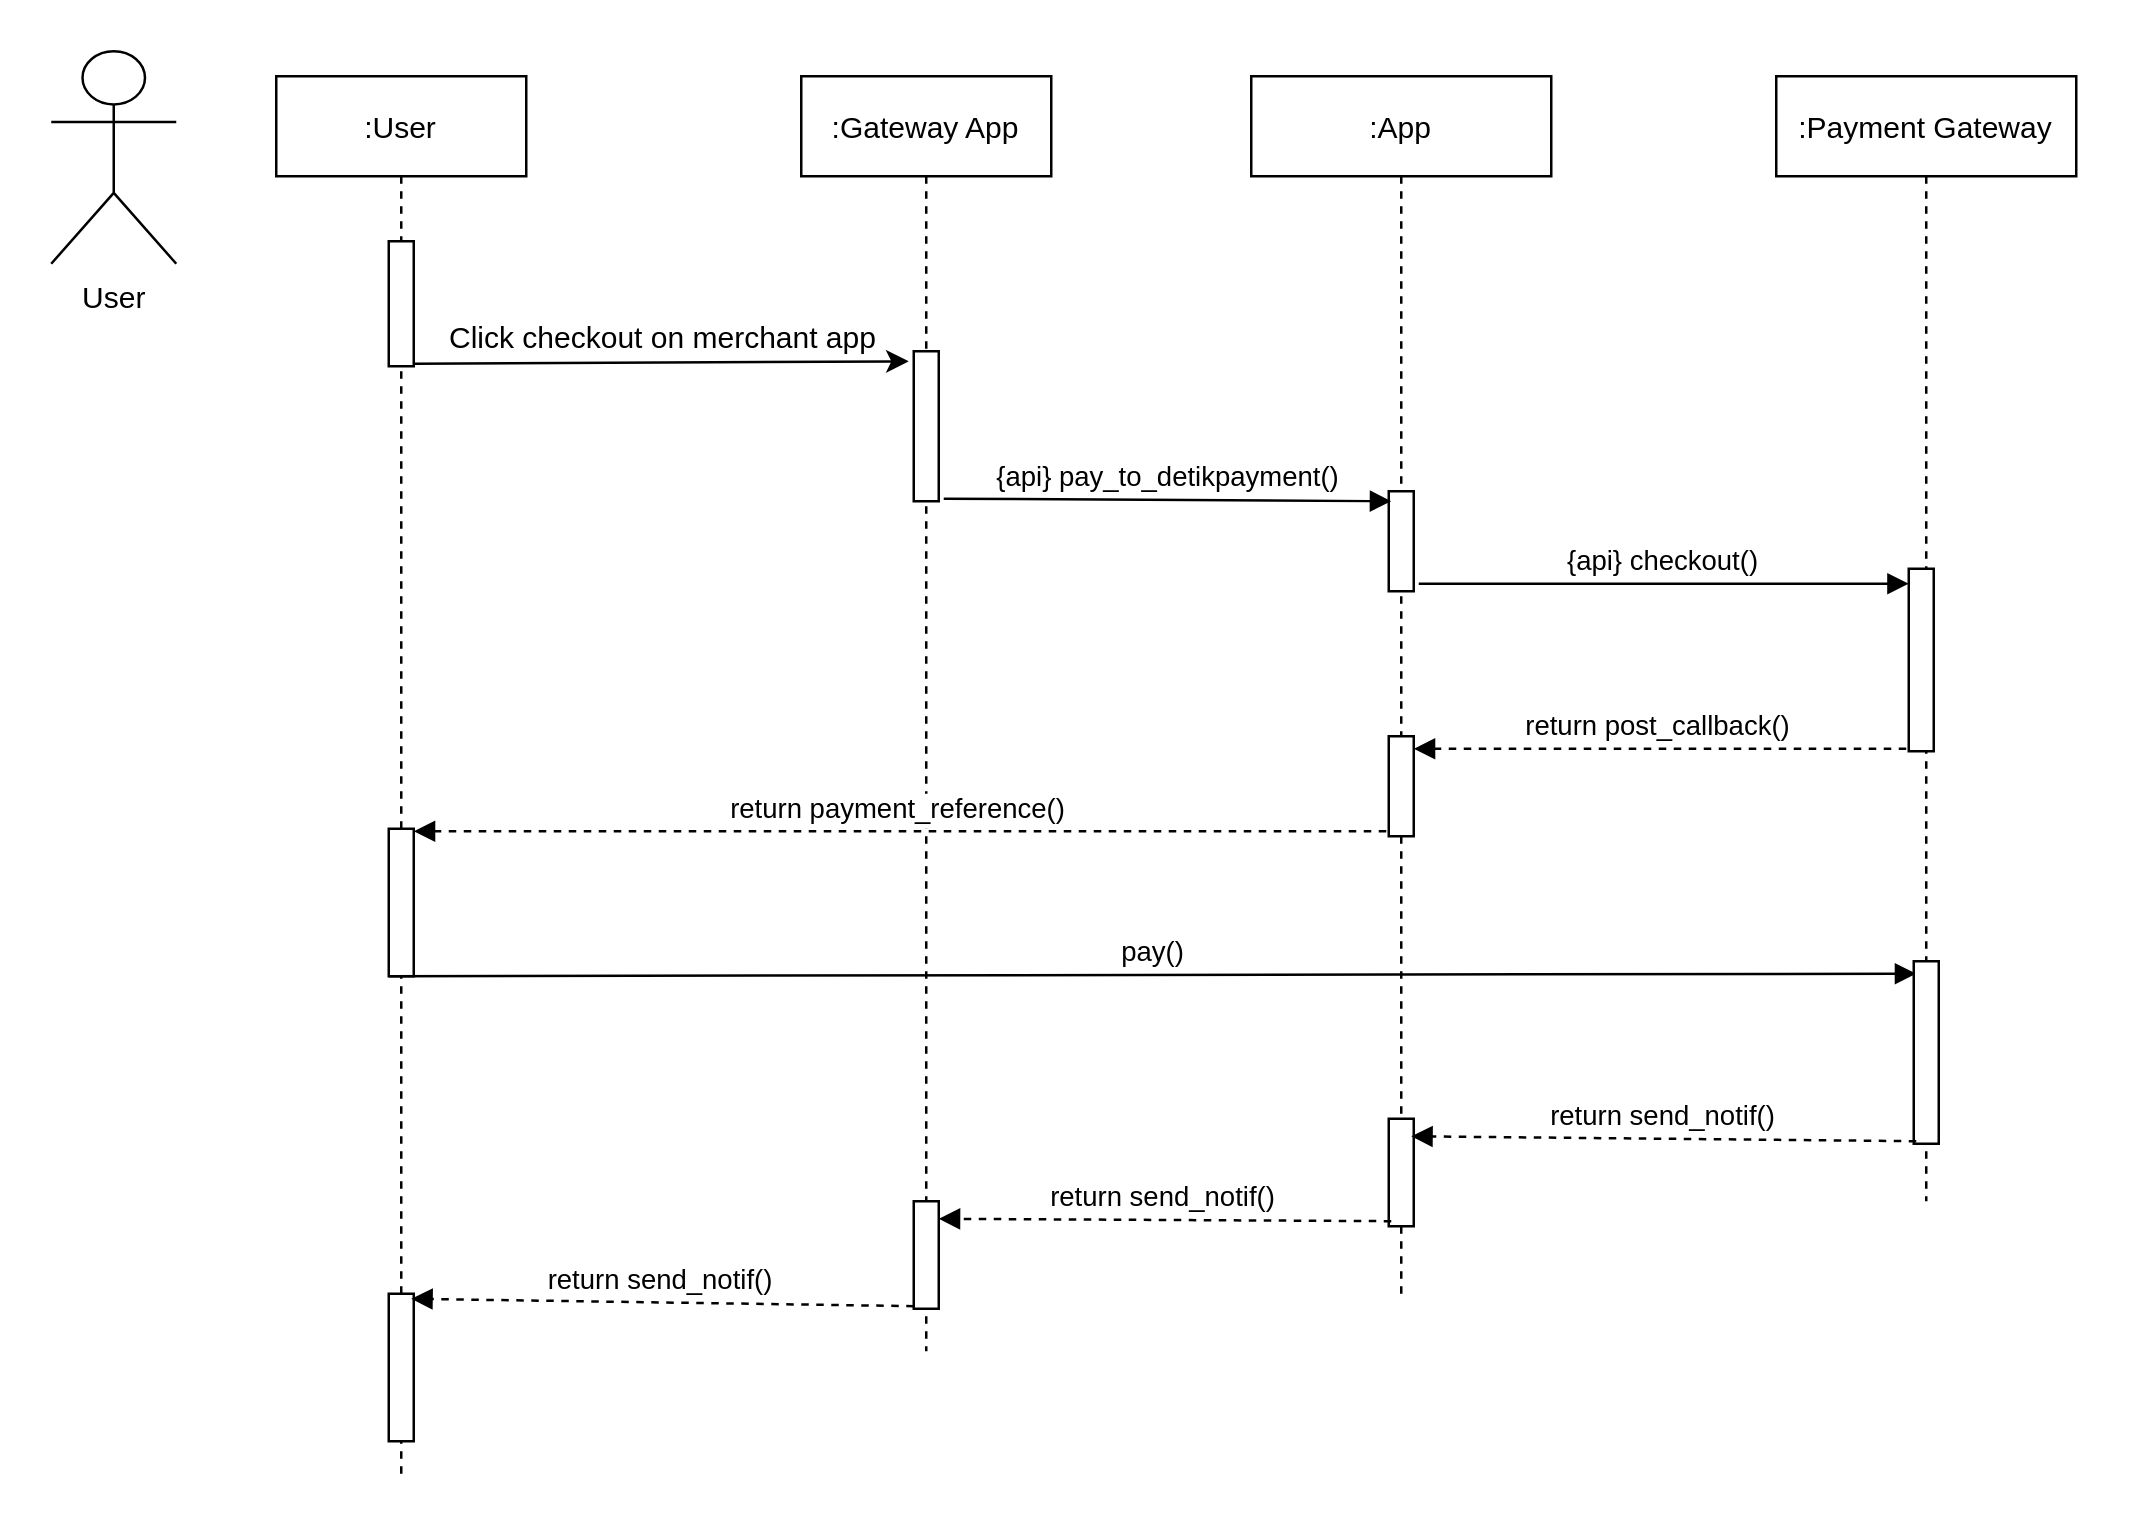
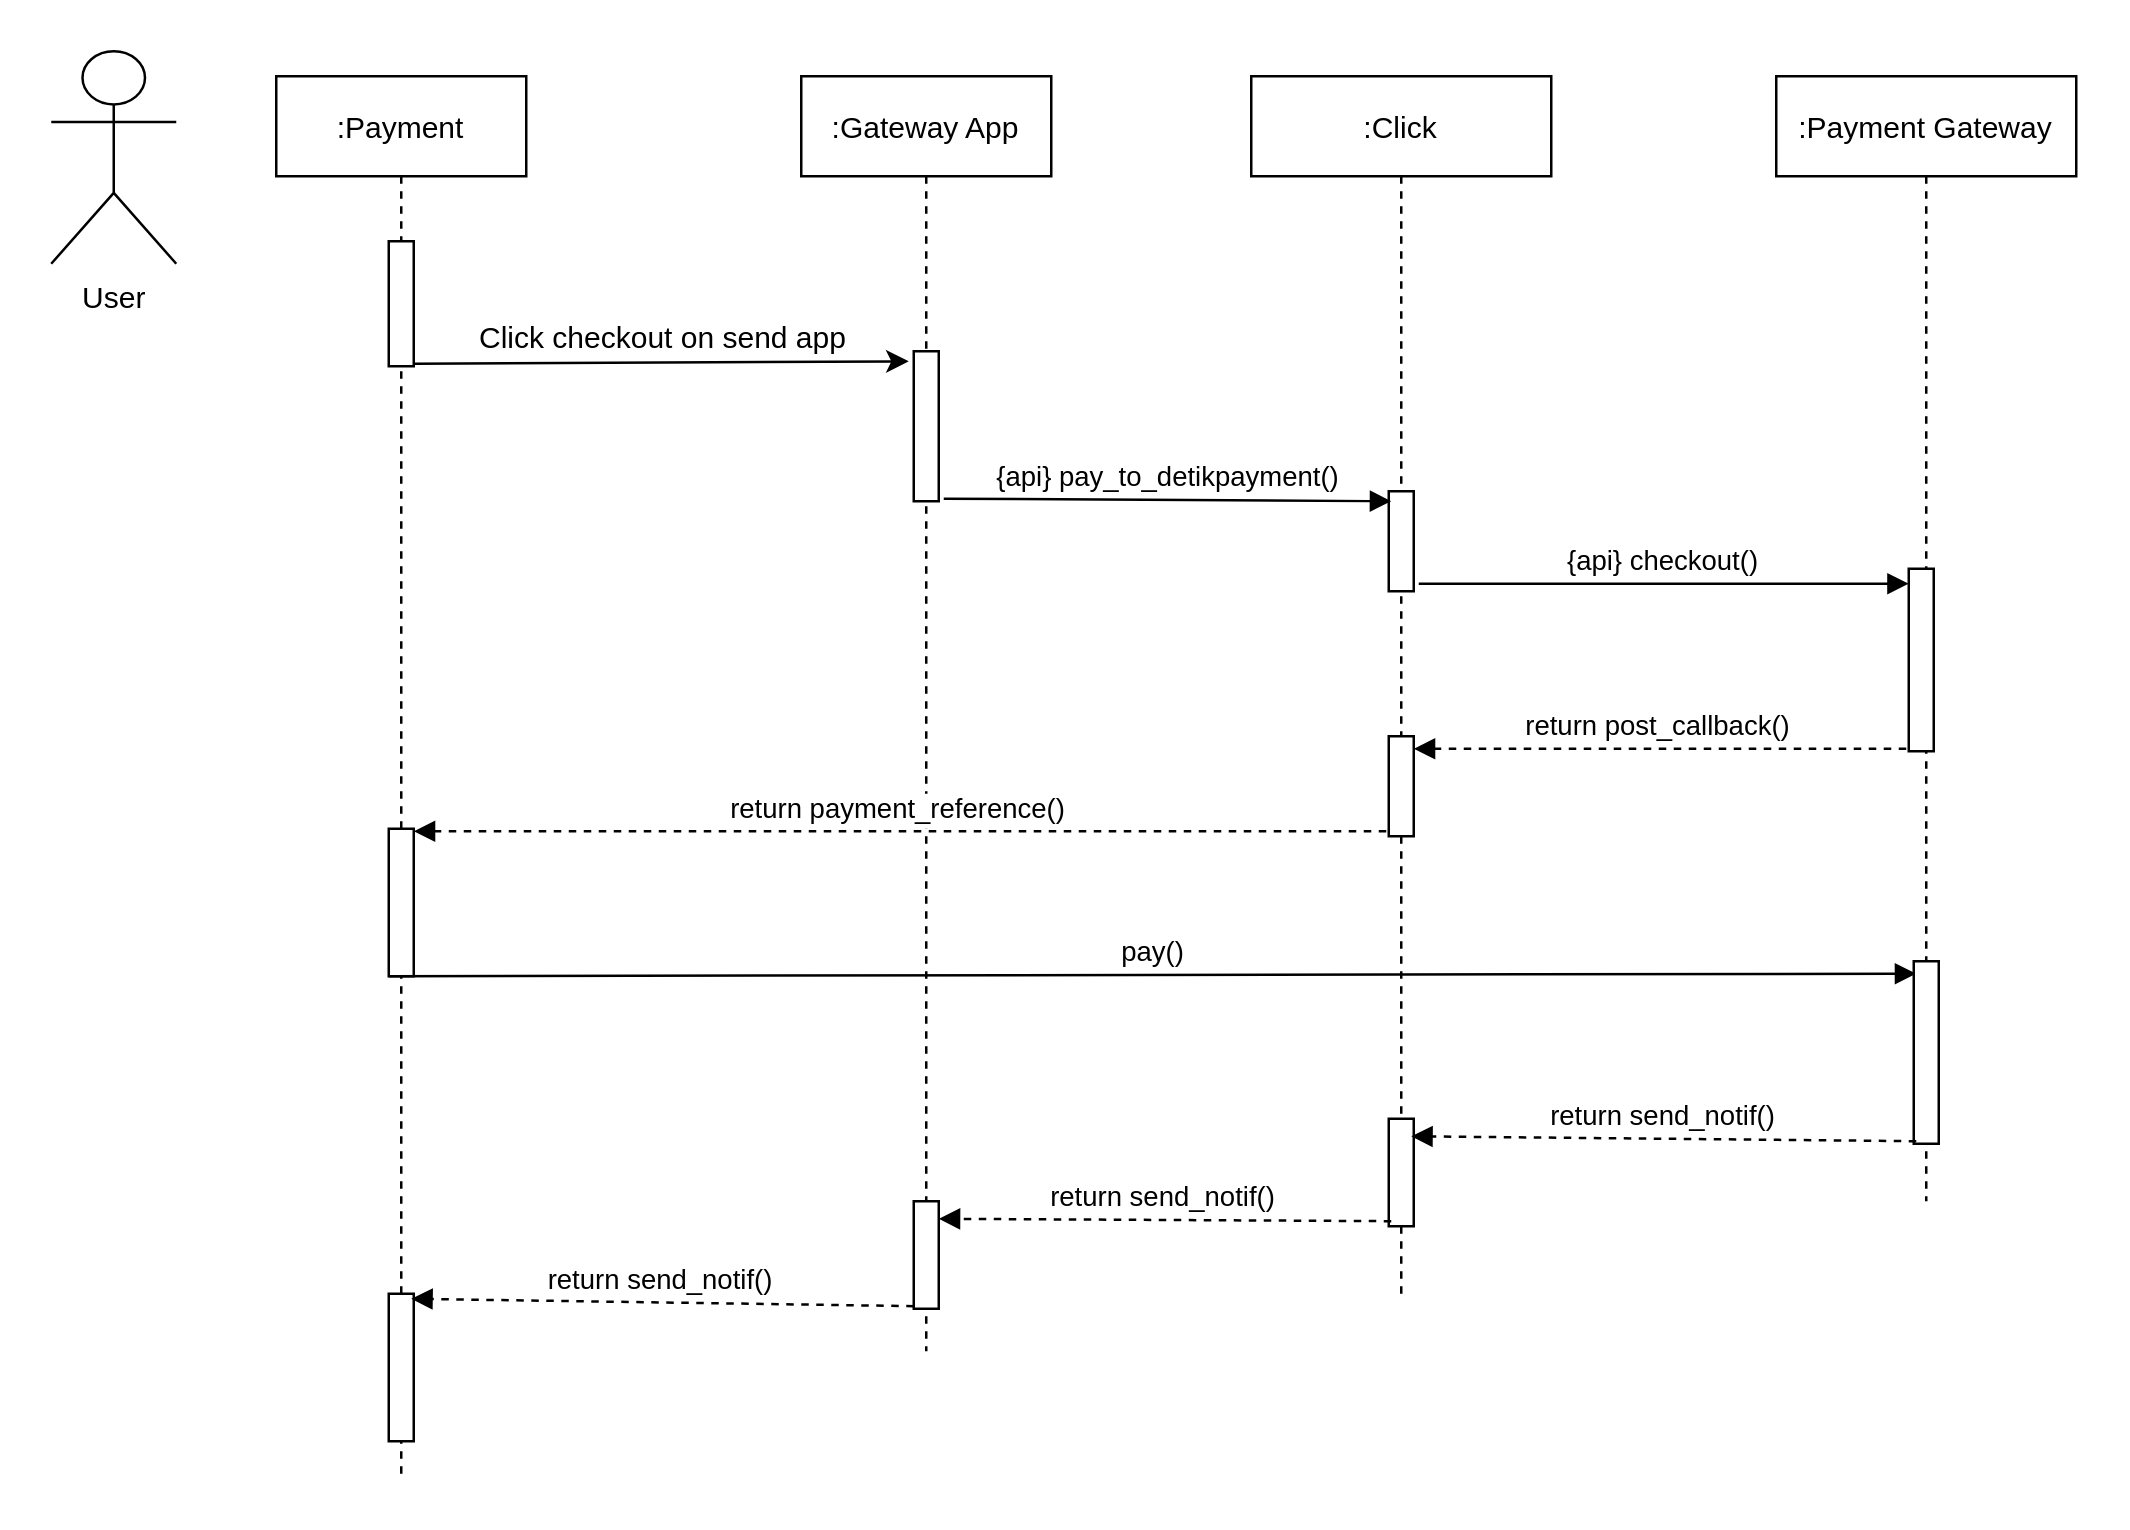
(400, 128) -> (400, 128)
(1400, 128) -> (1400, 128)
(664, 339) -> (664, 339)
